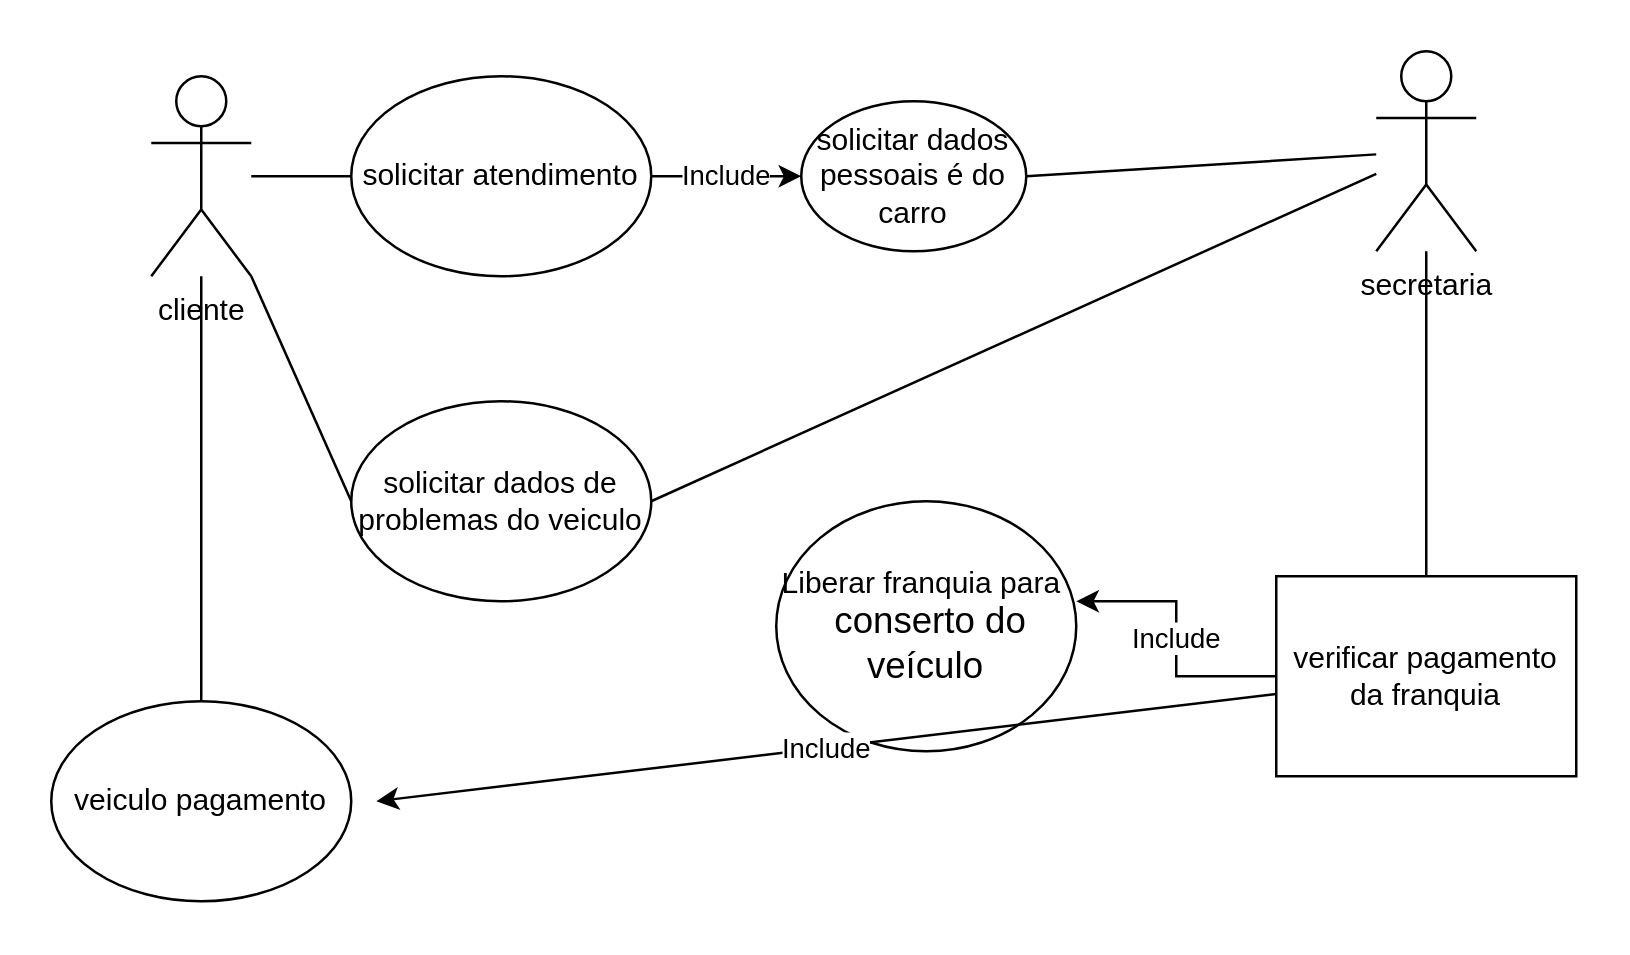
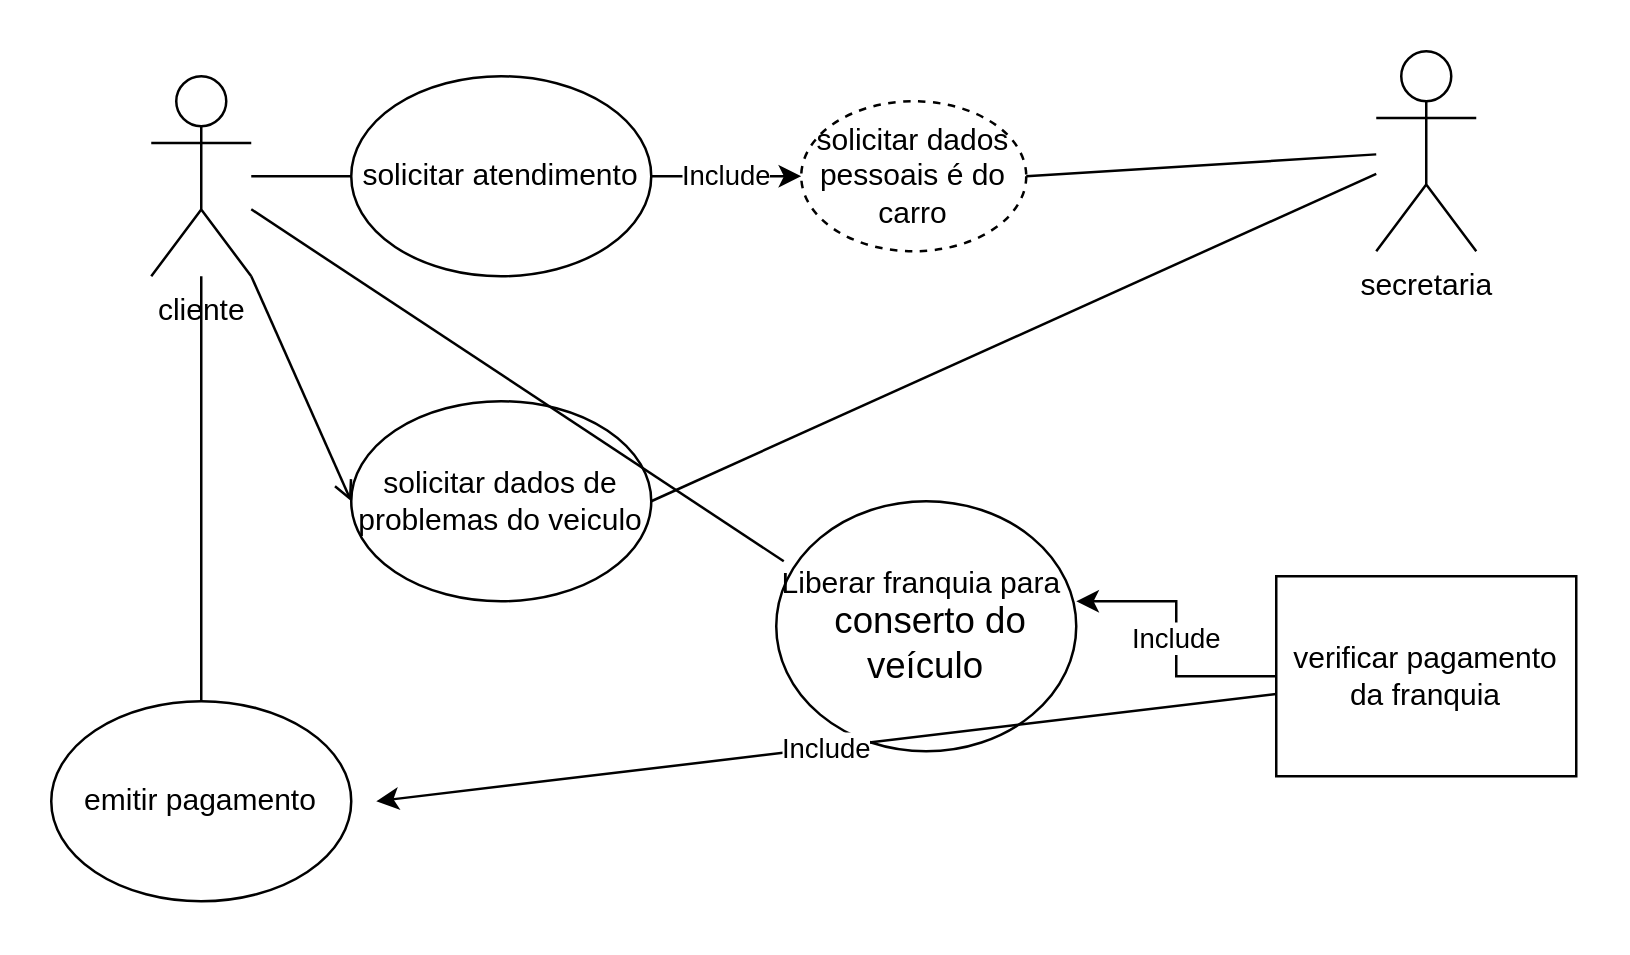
(914, 176) -> (914, 176)
none -> (462, 348)
(1426, 414) -> none
(348, 495) -> (347, 492)
(201, 801) -> (201, 801)
